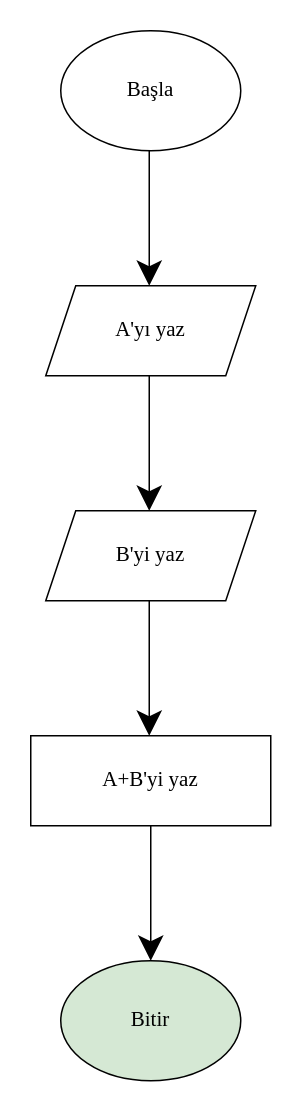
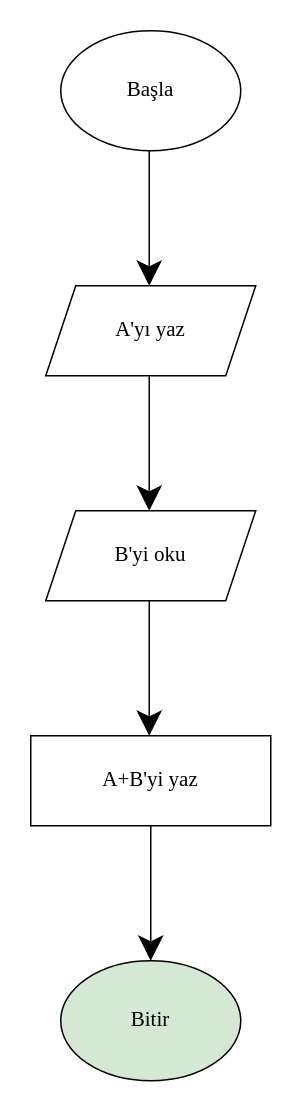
(151, 556) -> (151, 556)
